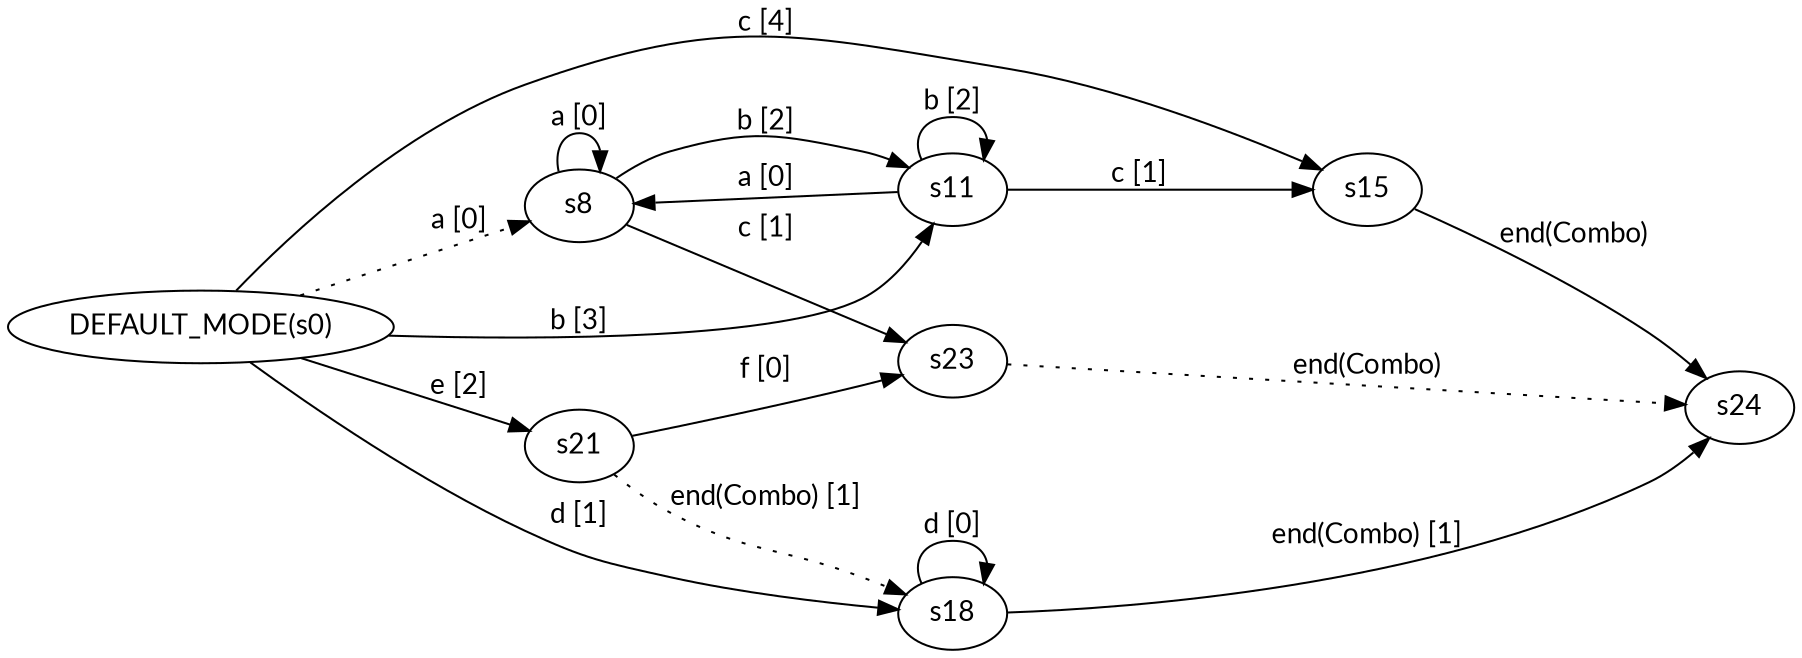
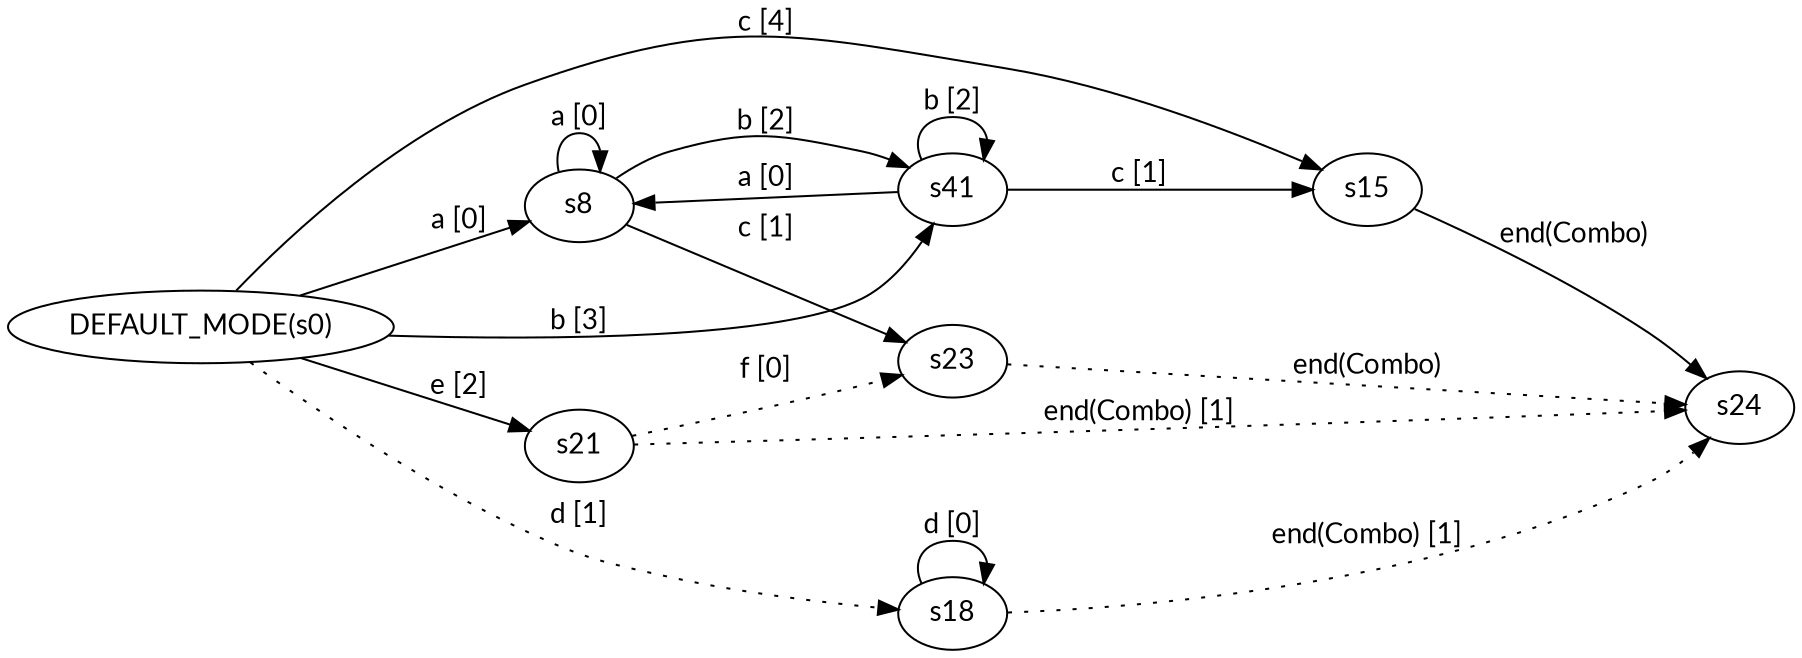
(953, 190) -> (953, 190)
(405, 262) -> (405, 262)
(757, 409) -> (757, 409)
(543, 539) -> (543, 539)
(745, 543) -> (1149, 429)
(1361, 572) -> (1361, 572)
